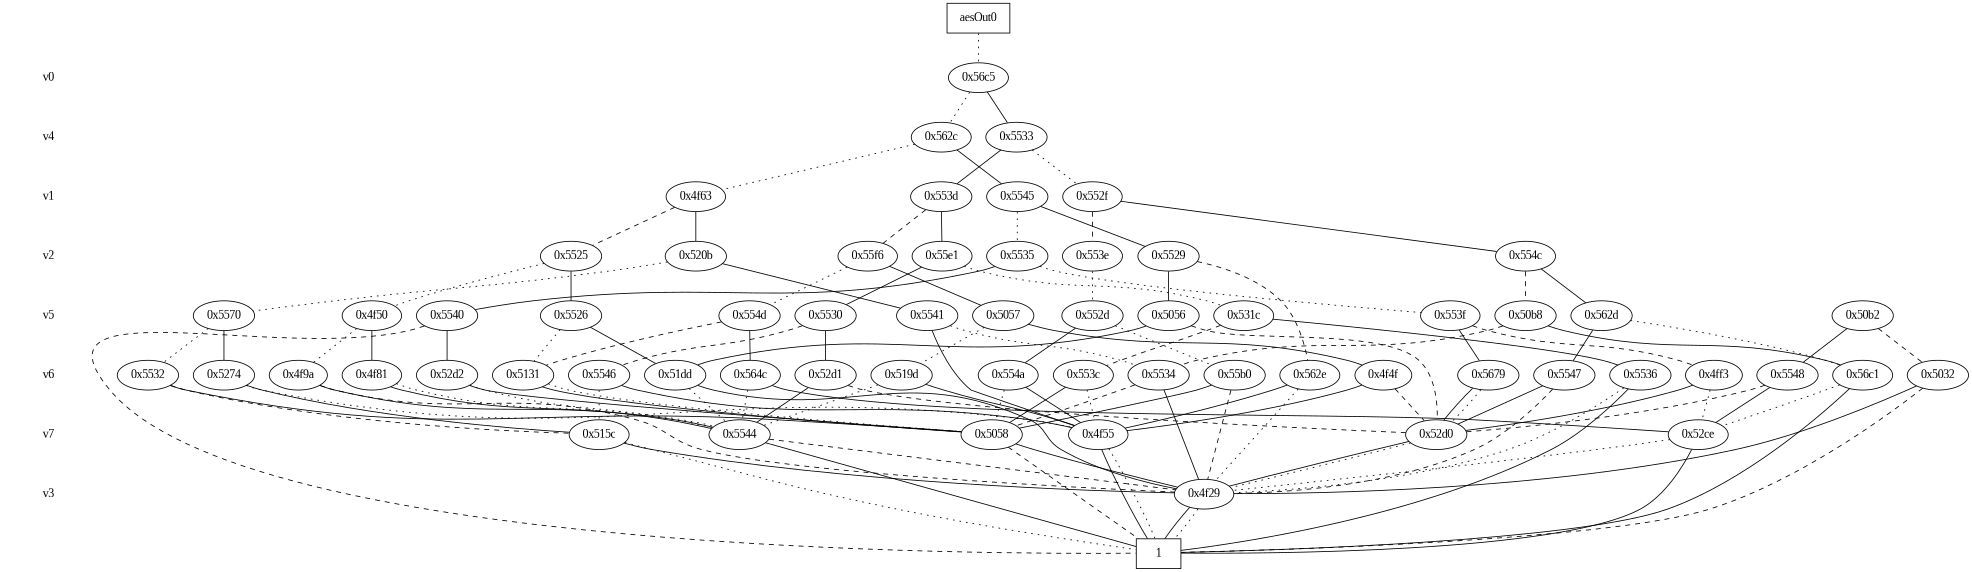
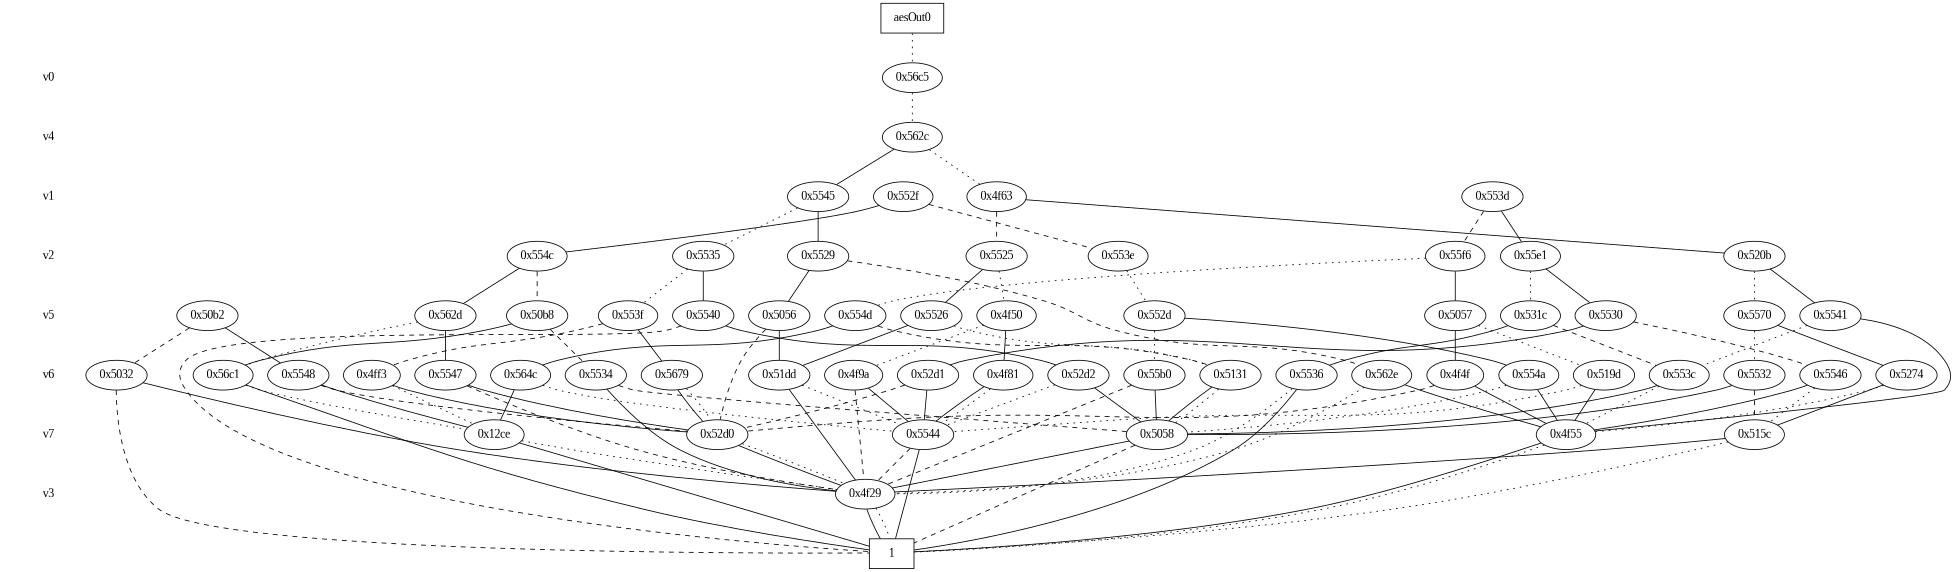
(1016, 137) -> none
(1062, 348) -> (1760, 343)
(1698, 435) -> (494, 435)
